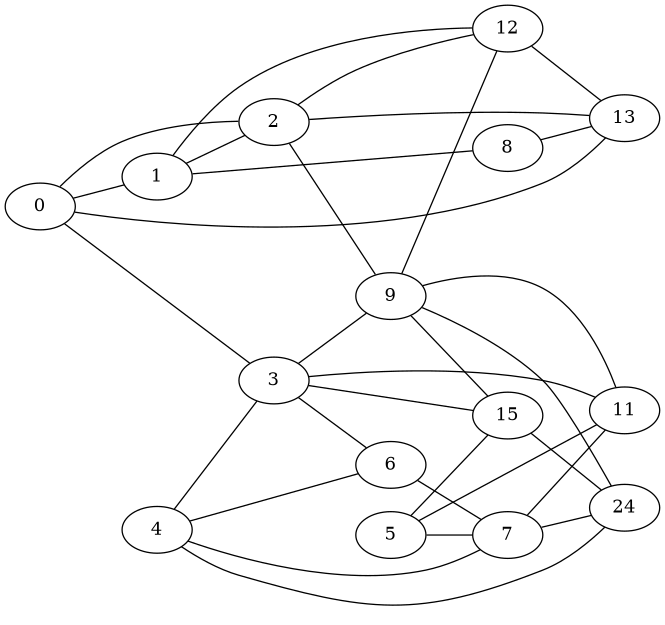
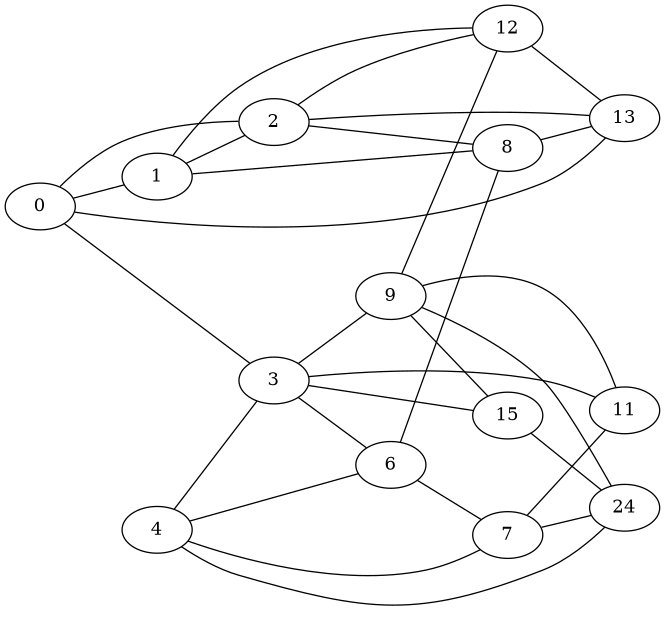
(332, 209) -> (391, 135)
none -> (449, 306)
(391, 535) -> none
